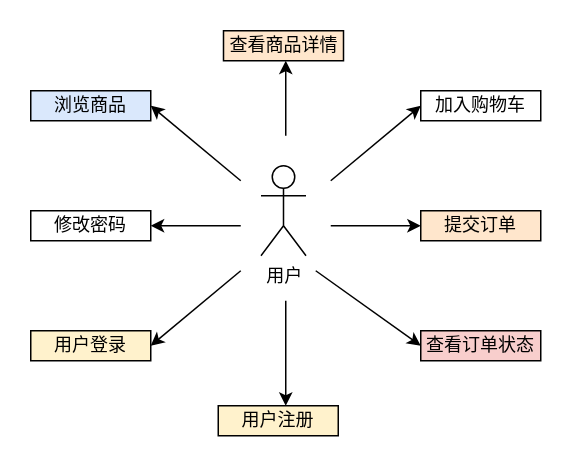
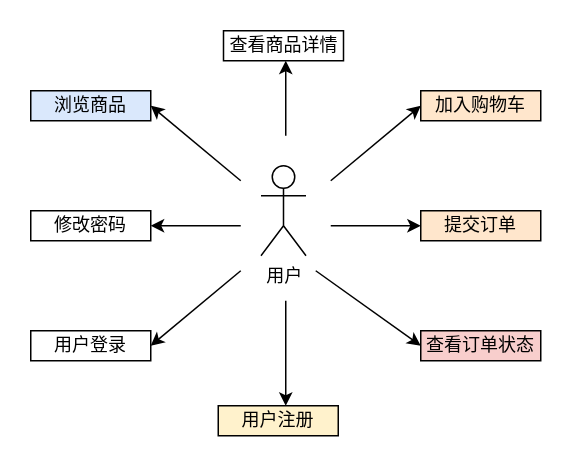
(284, 46) -> (284, 46)
(481, 106) -> (481, 106)
(91, 346) -> (91, 346)
